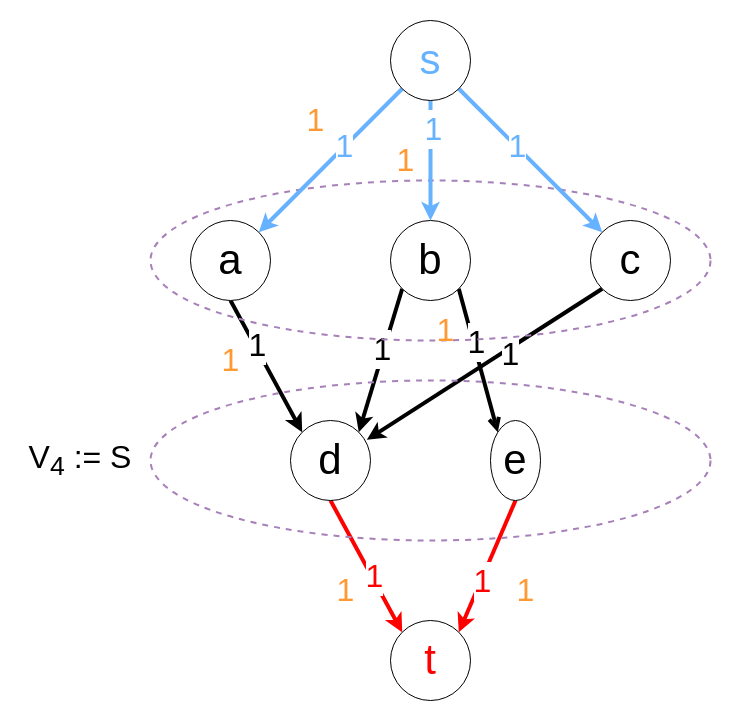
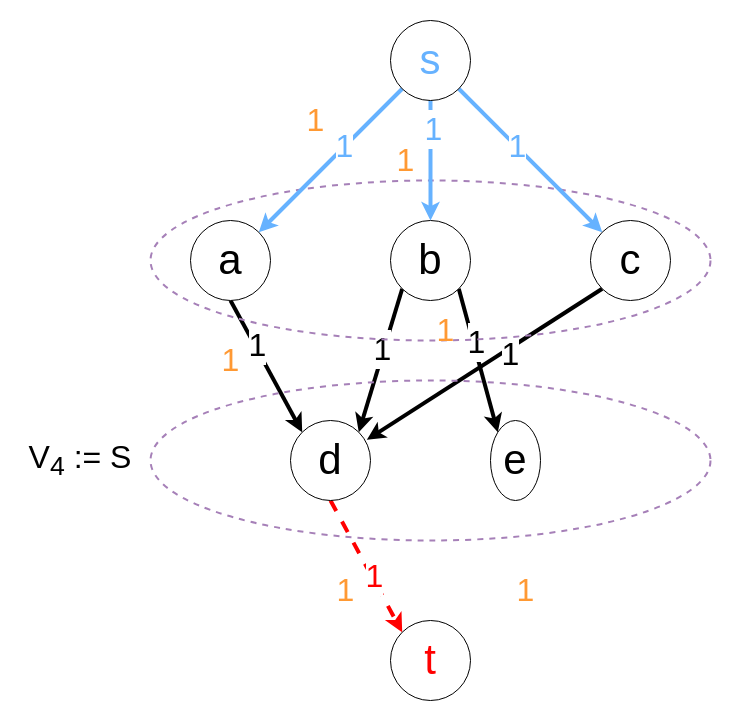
(494, 417) -> (494, 417)
(502, 532) -> none
(358, 551) -> (358, 551)
